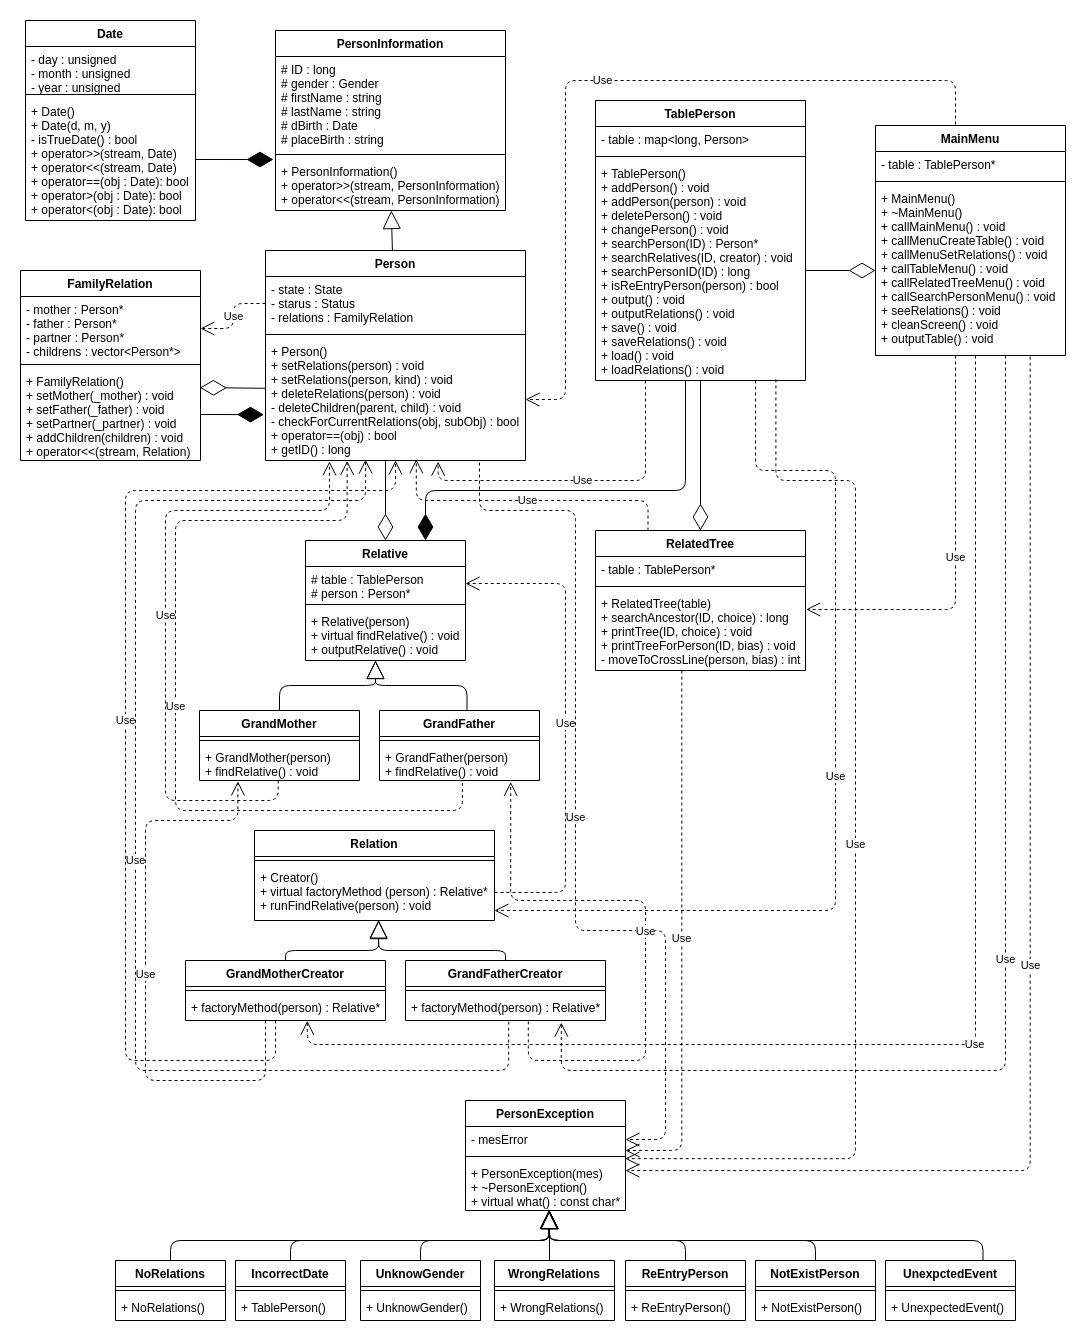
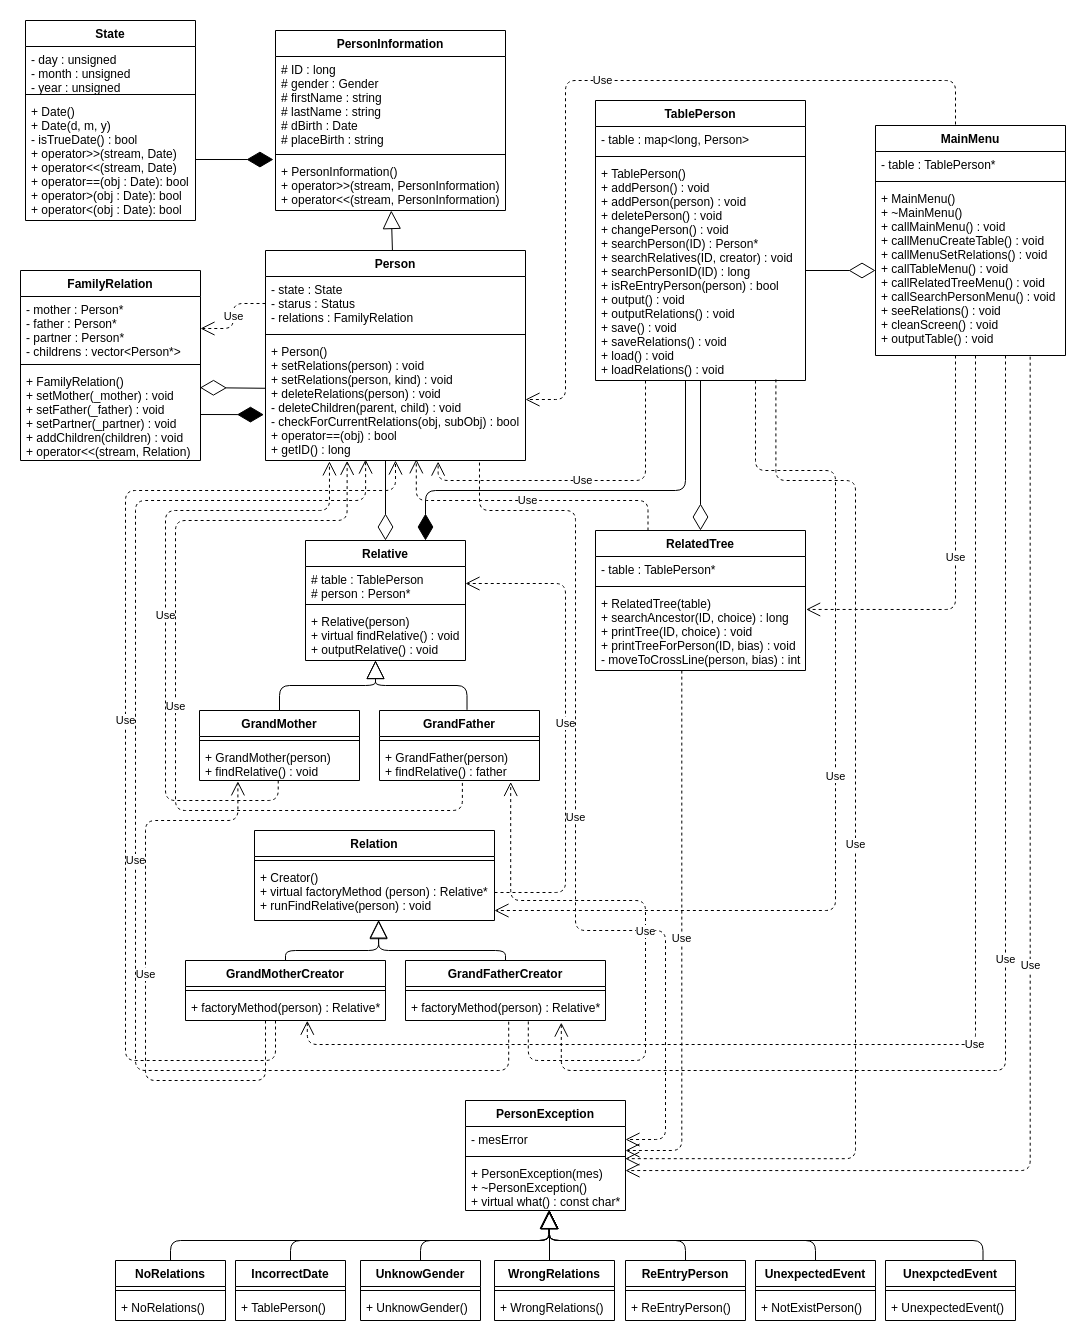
(110, 34) -> (110, 34)
(454, 758) -> (454, 758)
(815, 1274) -> (815, 1274)
